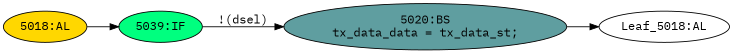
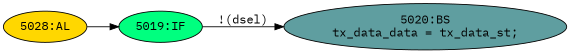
(45, 27) -> (45, 27)
(161, 27) -> (161, 27)
(664, 27) -> none
